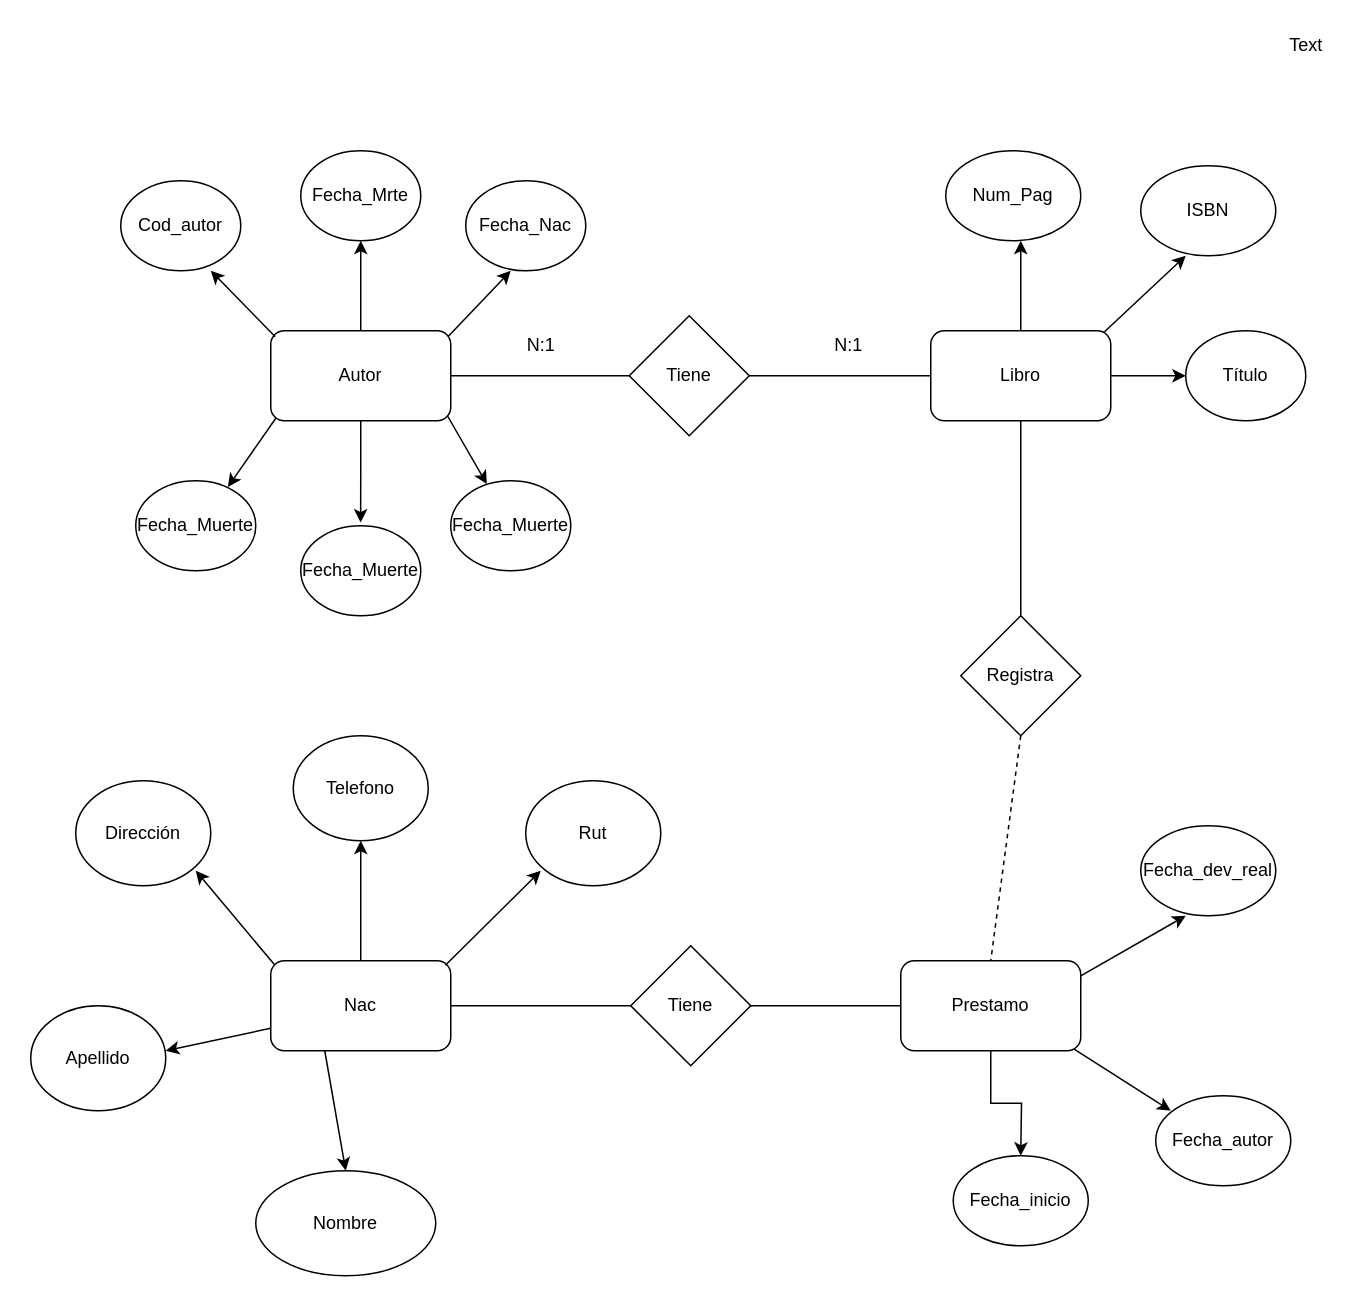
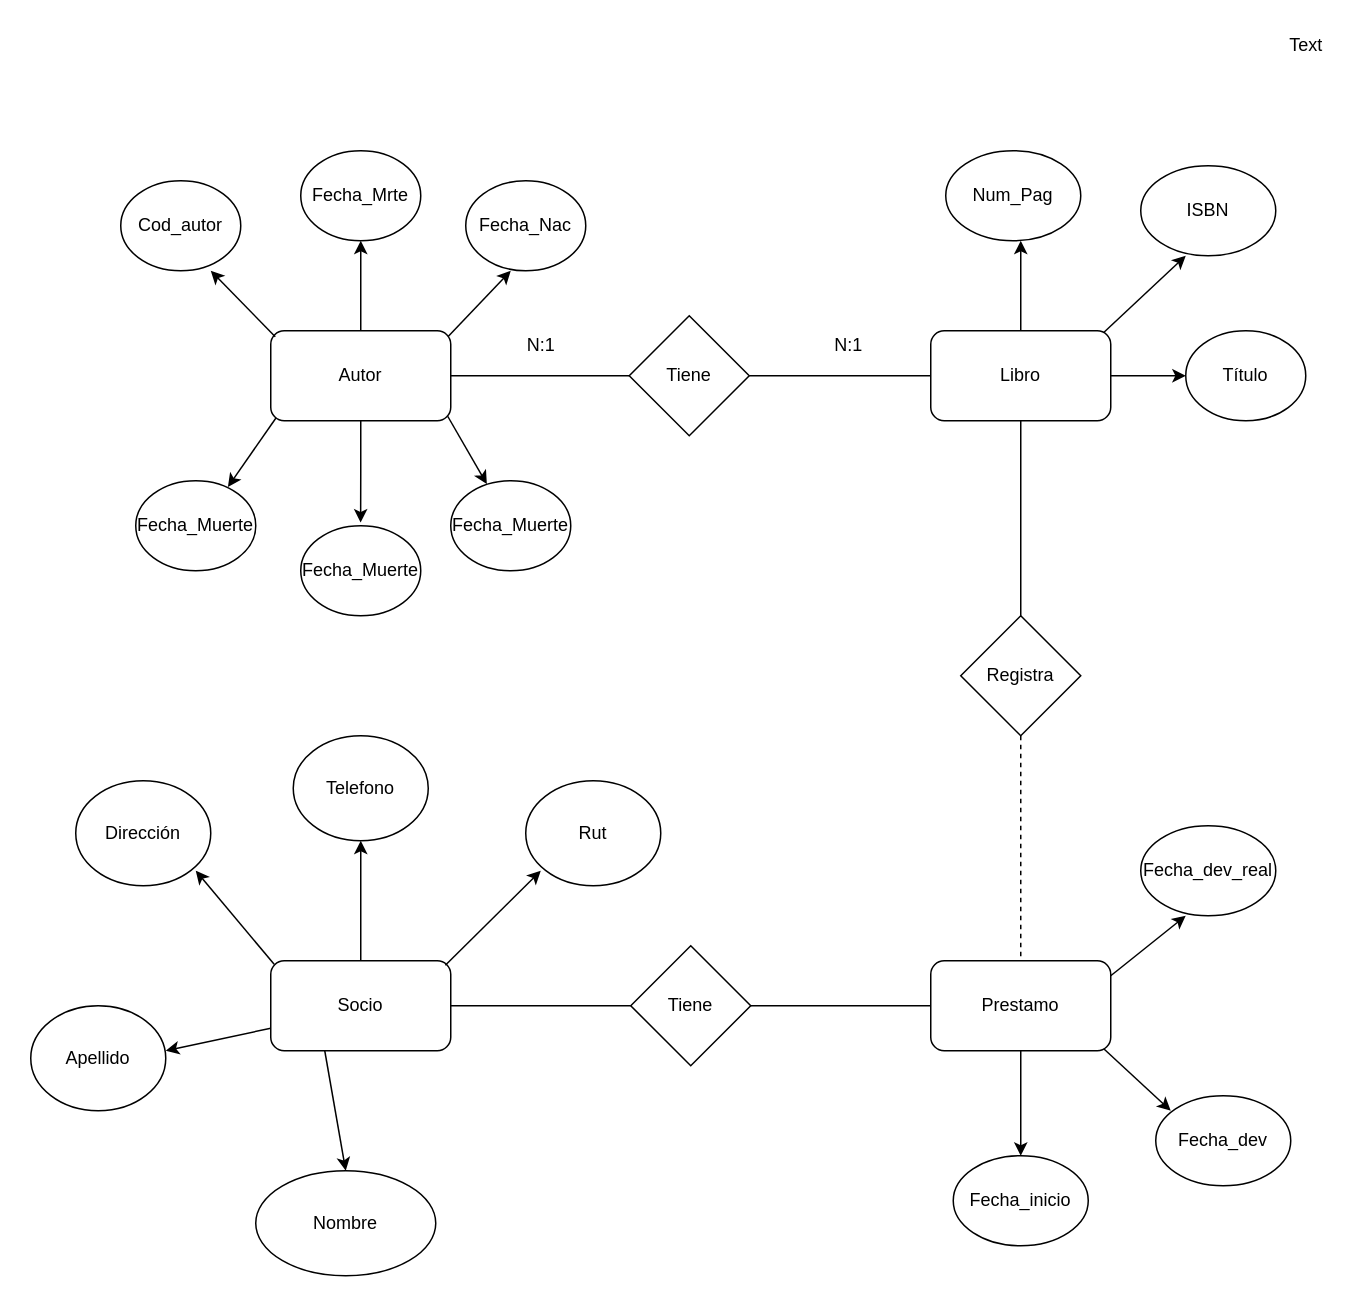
(361, 1006) -> (361, 1006)
(991, 1006) -> (1021, 1006)
(1223, 1141) -> (1223, 1141)
